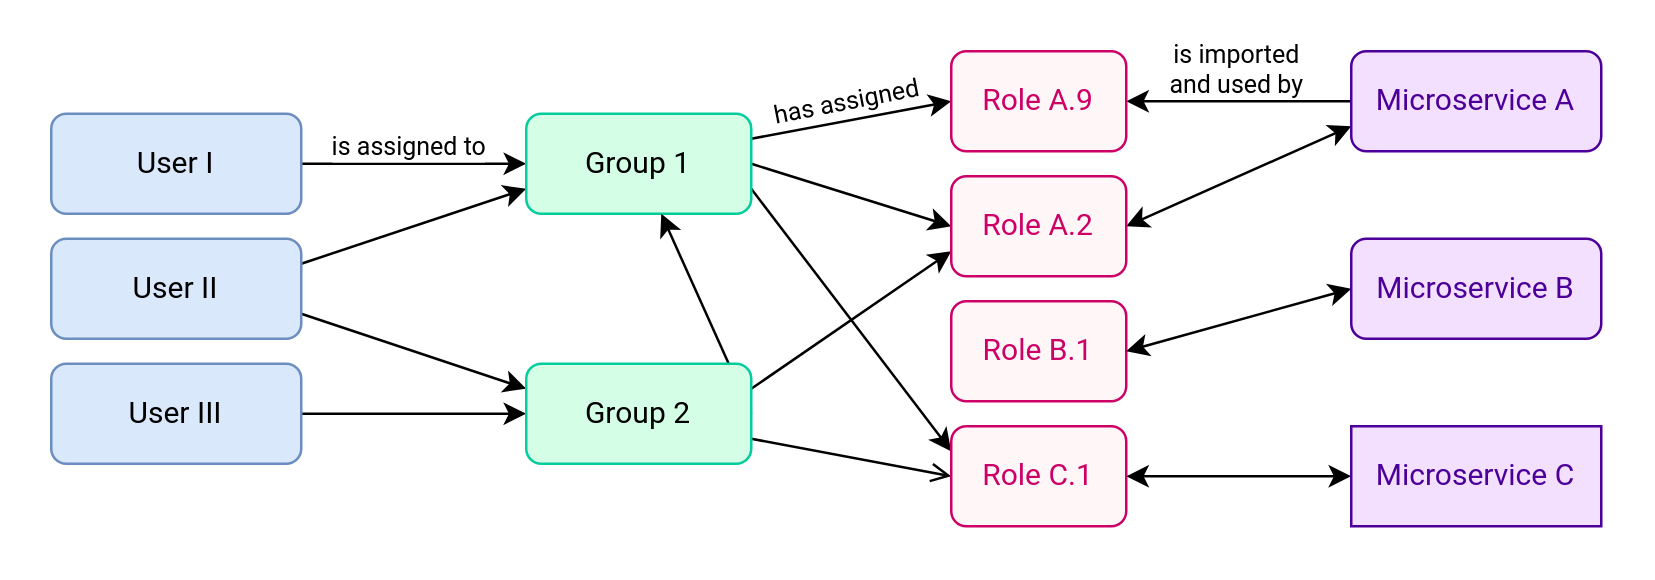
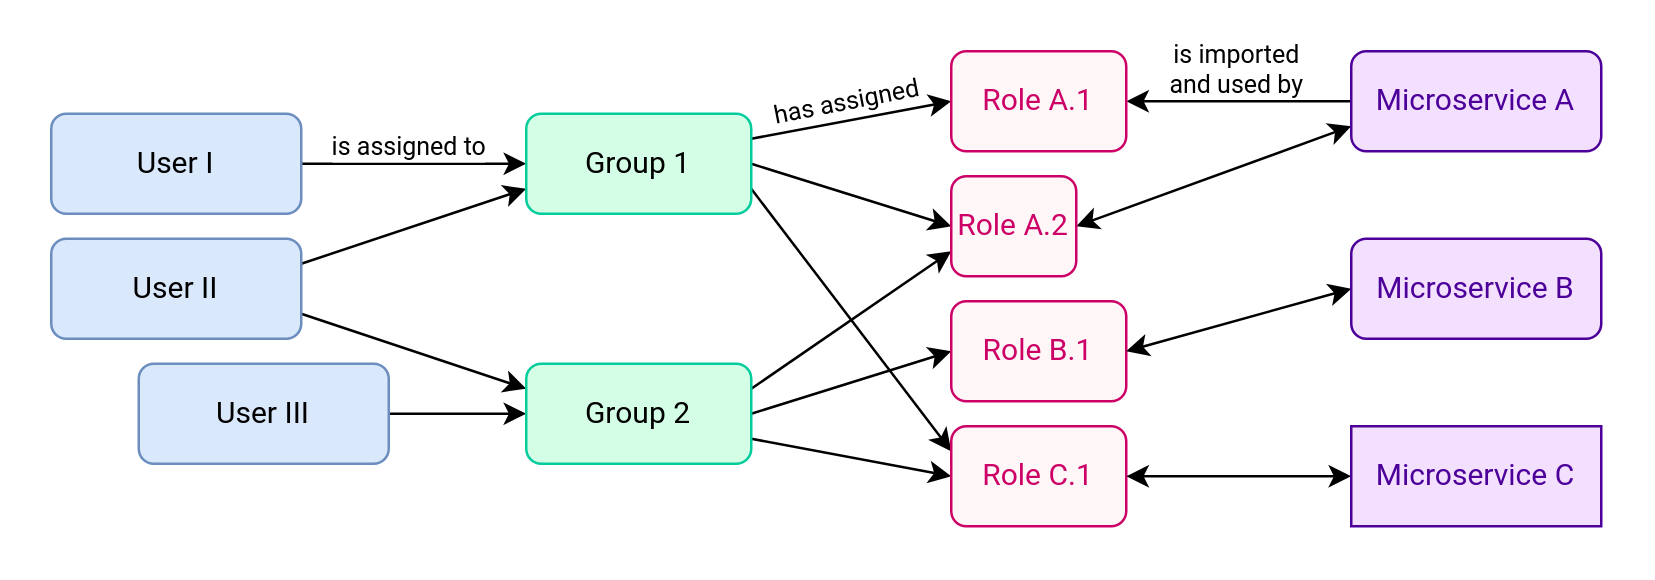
(1039, 101) -> (1039, 101)
(1039, 226) -> (1014, 226)
(698, 296) -> (818, 393)
(176, 414) -> (264, 414)
(936, 473) -> (933, 473)
